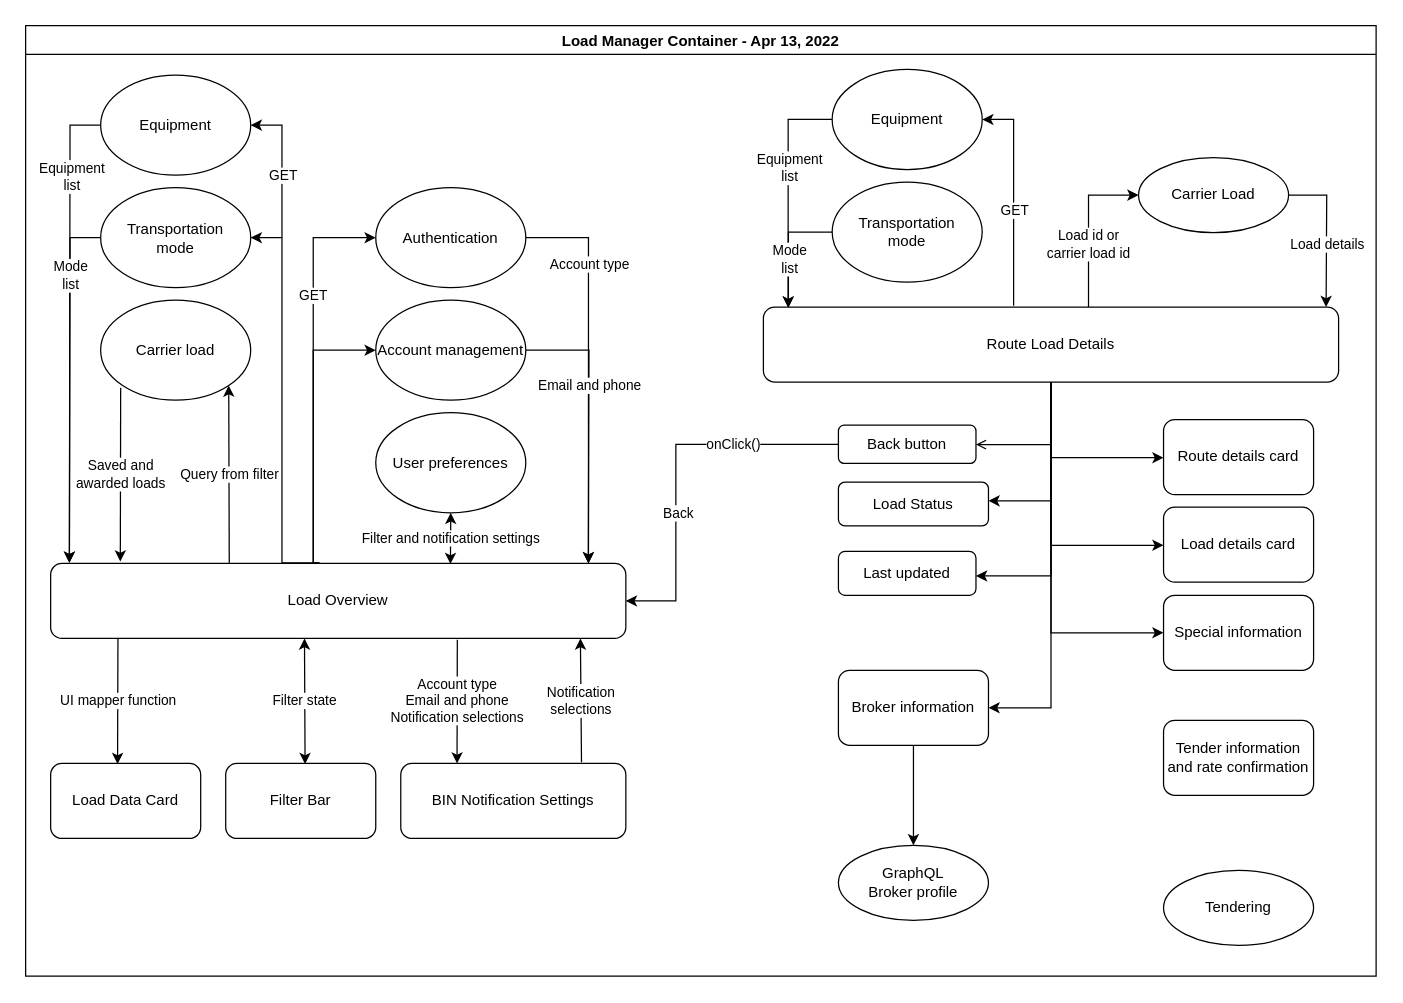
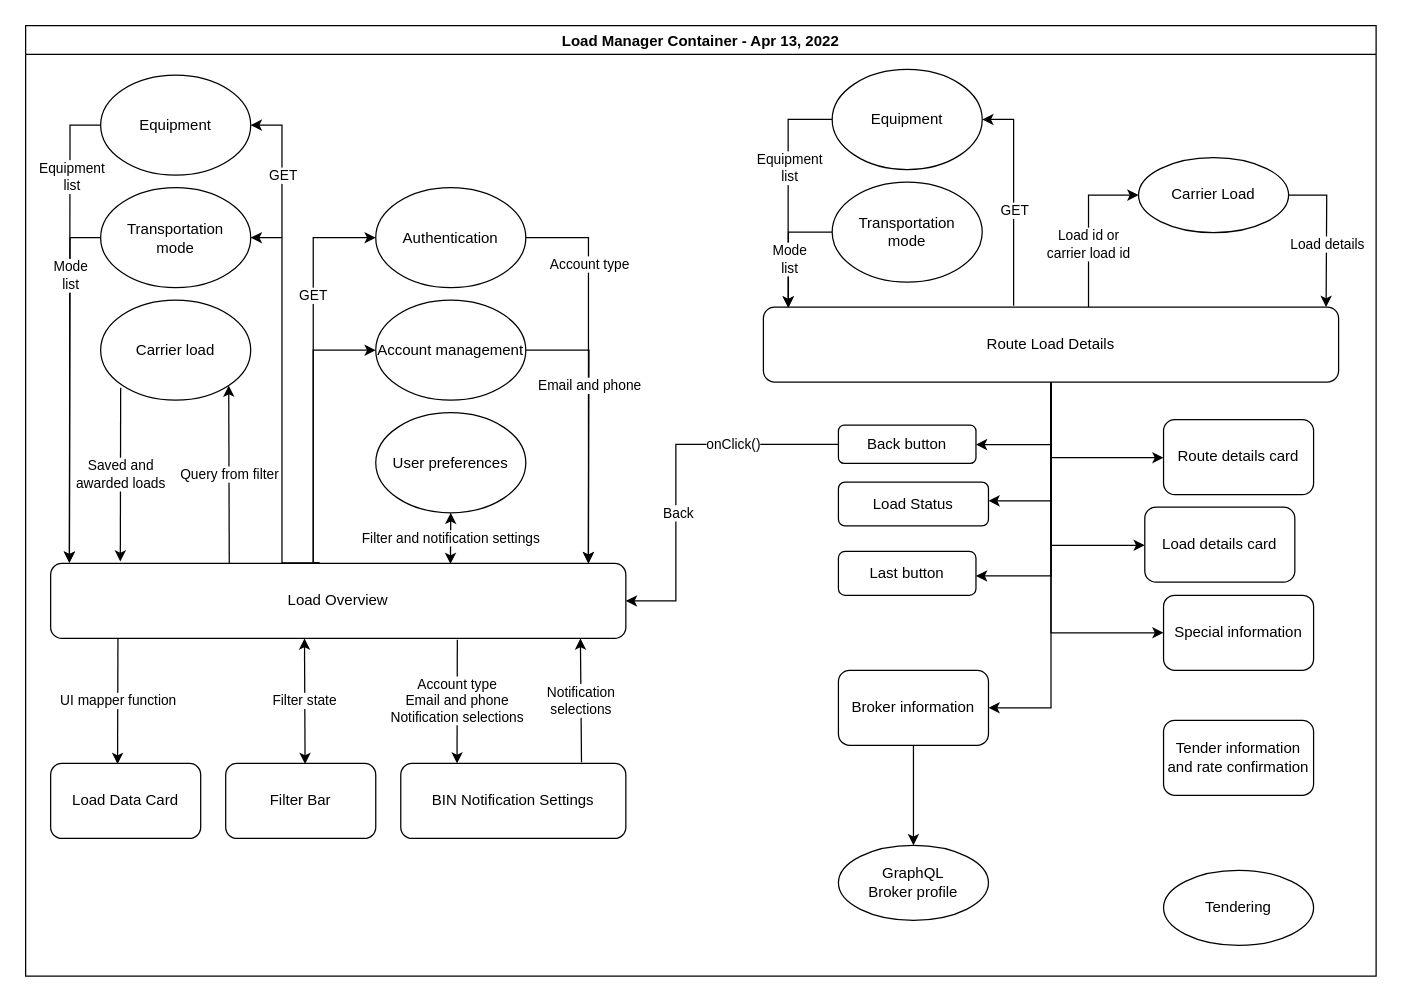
(983, 444) -> (986, 444)
(1238, 544) -> (1219, 544)
(907, 573) -> (907, 573)
